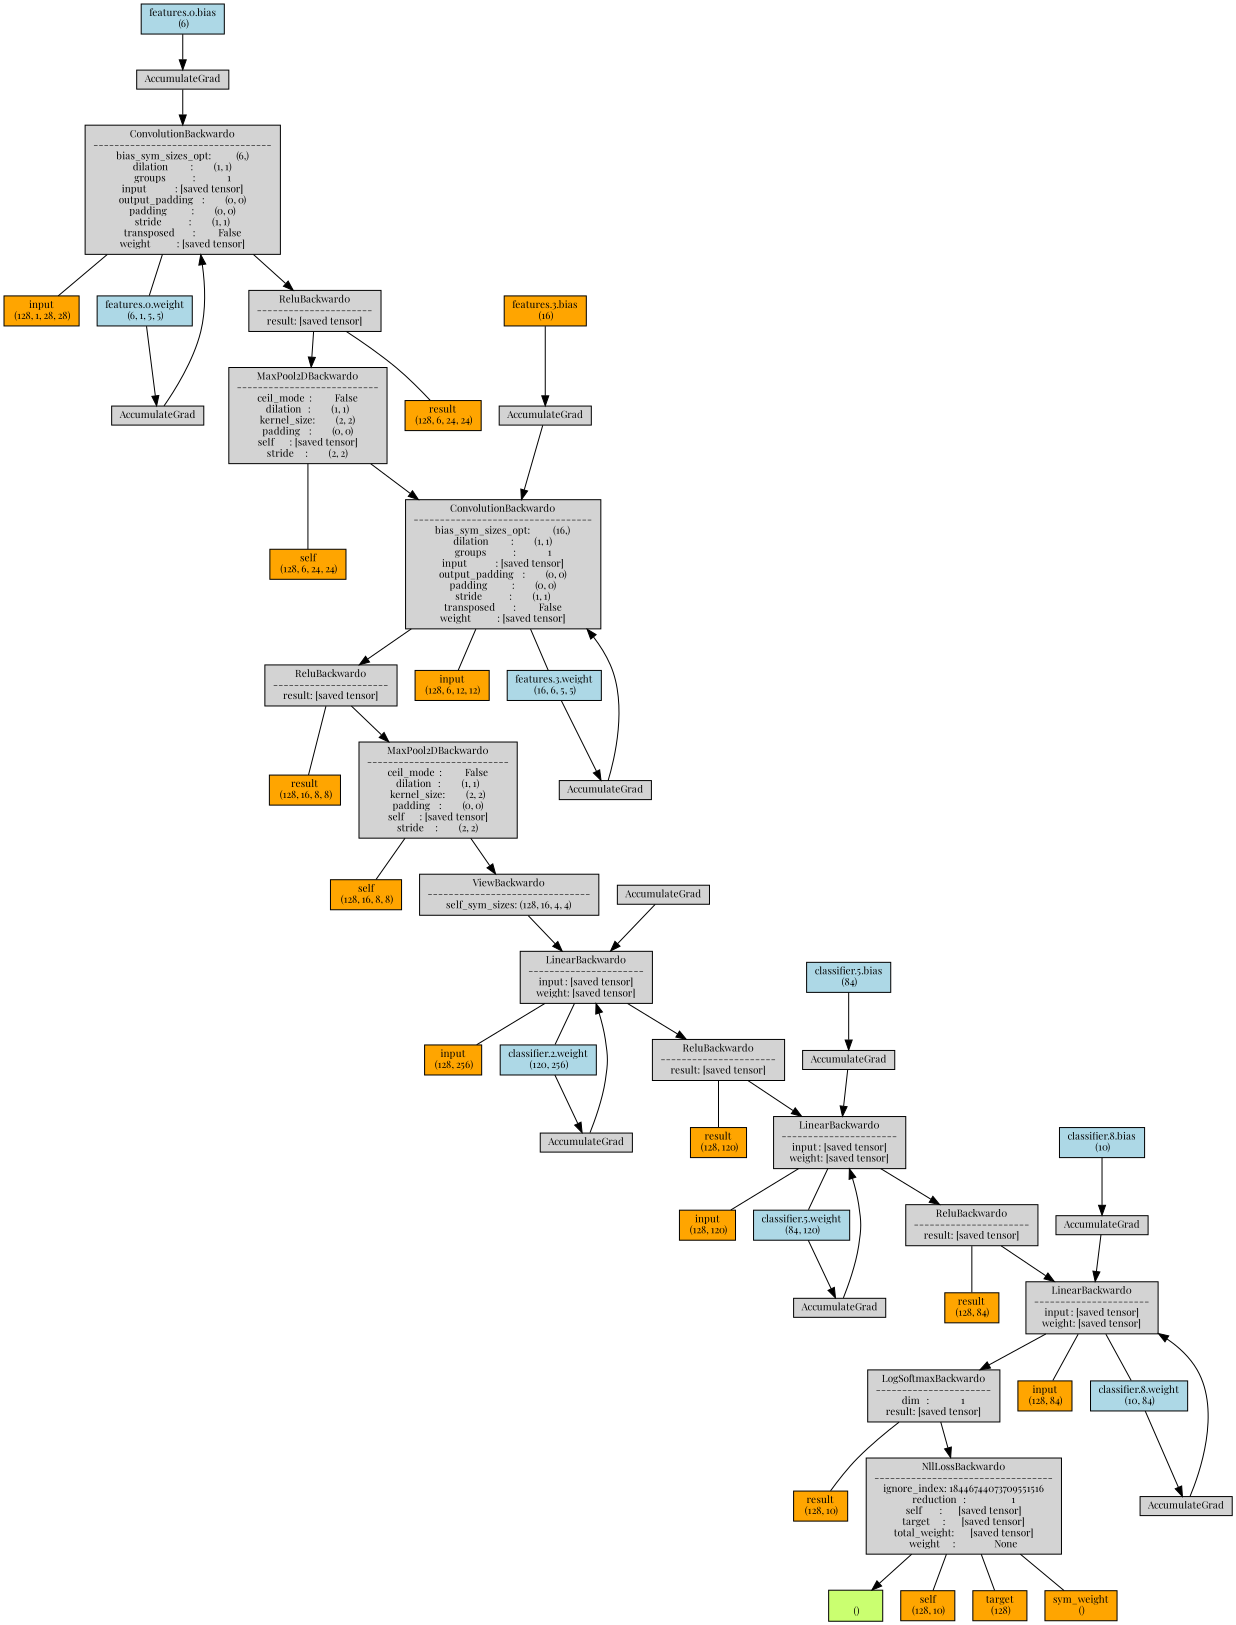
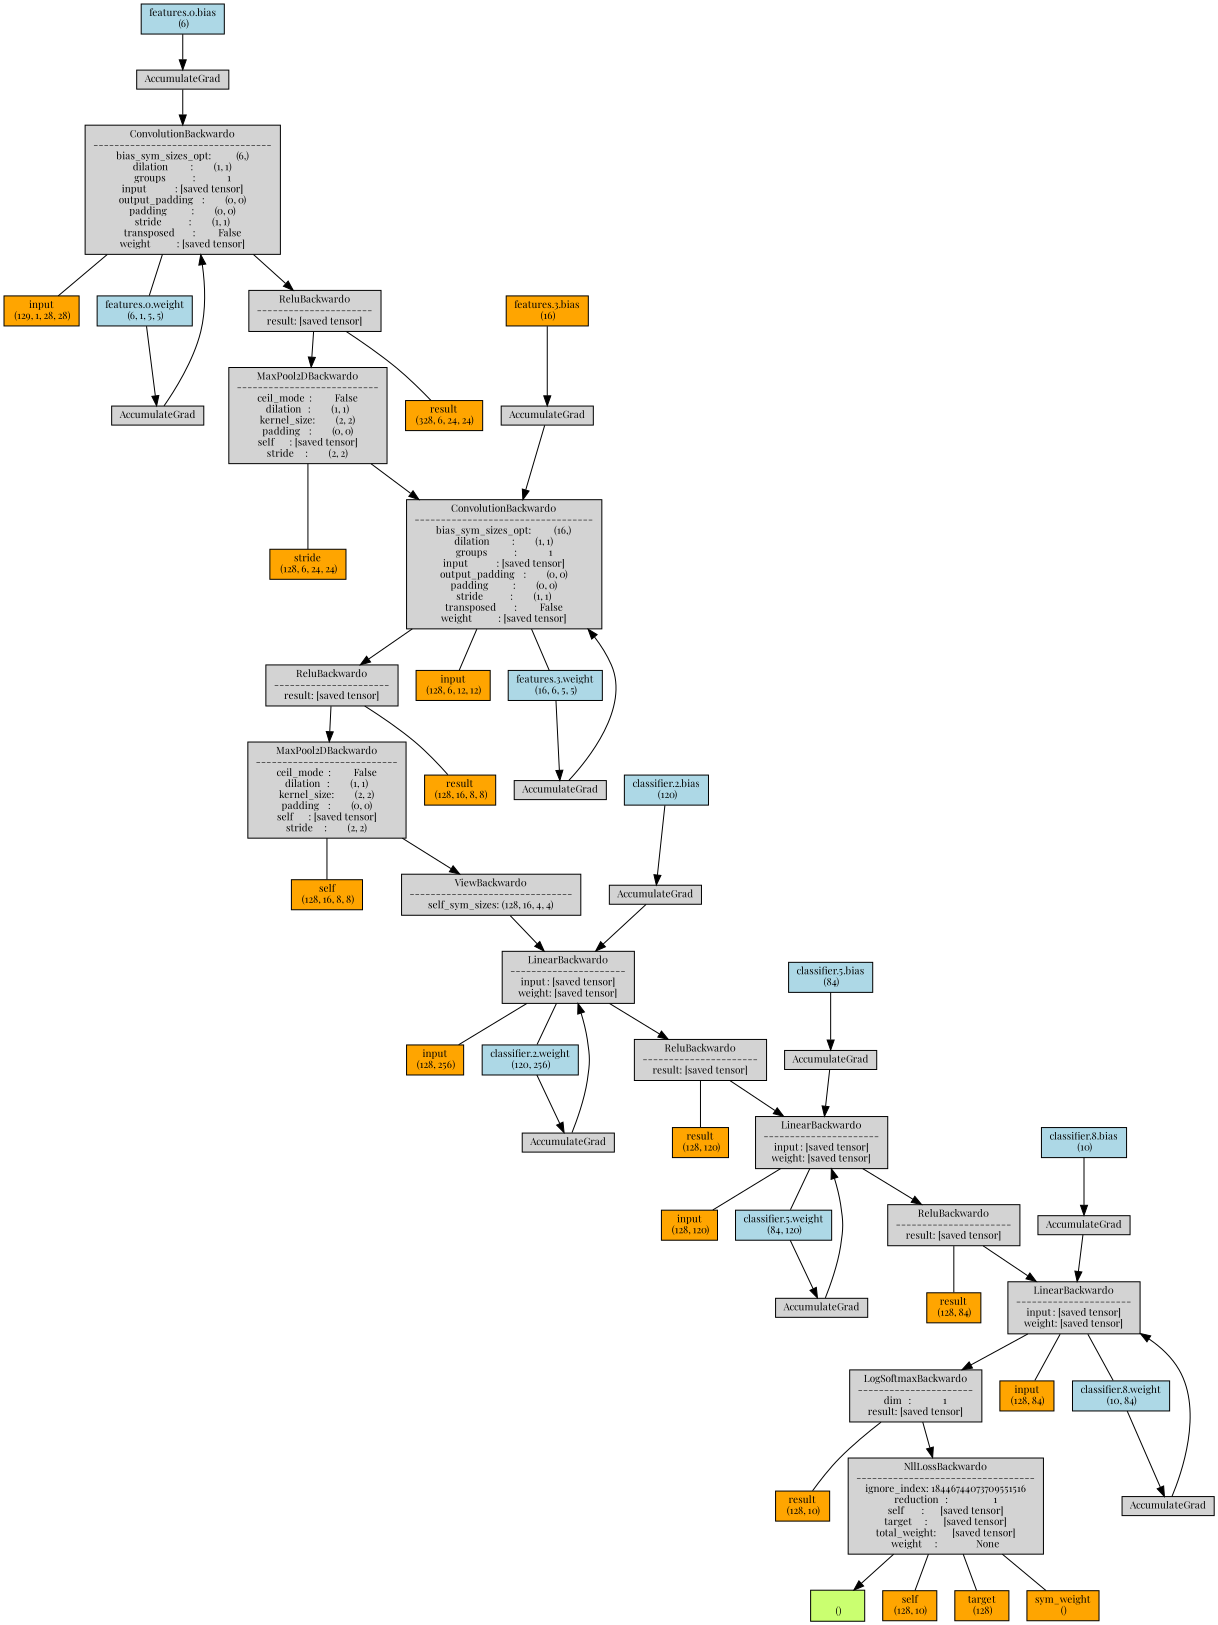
(42, 311) -> (42, 311)
(443, 416) -> (444, 416)
(308, 564) -> (308, 564)
none -> (666, 790)
